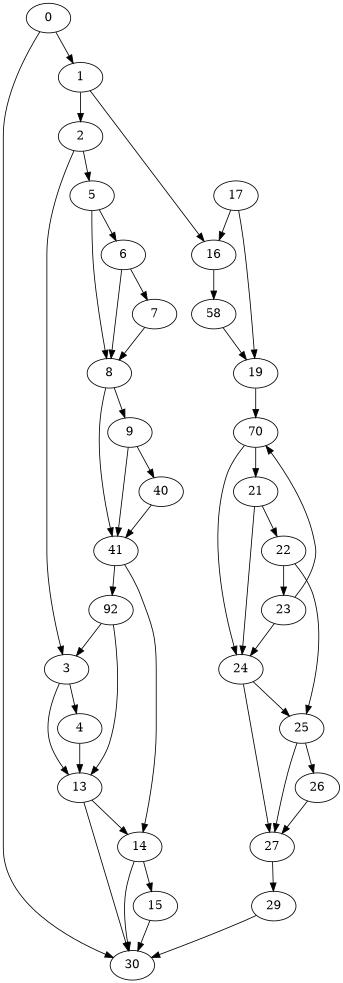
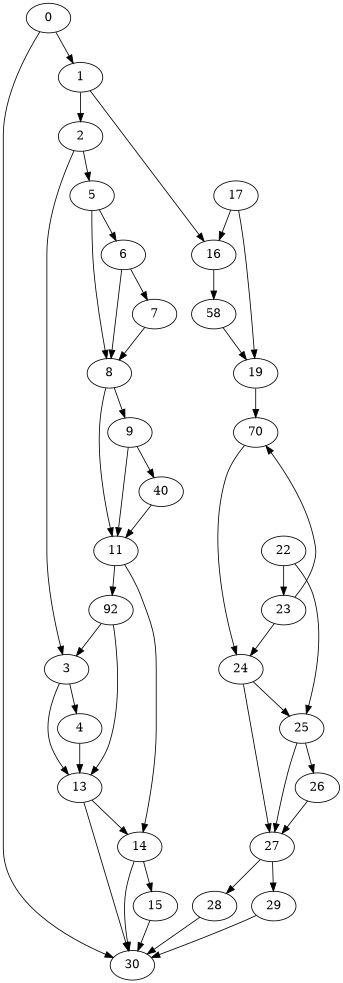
(256, 492) -> none
(116, 551) -> (116, 551)
none -> (215, 906)
